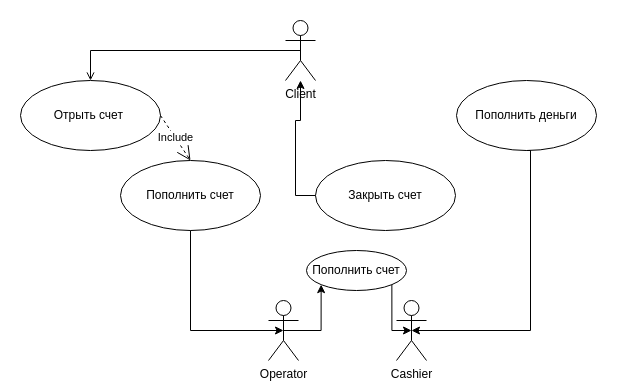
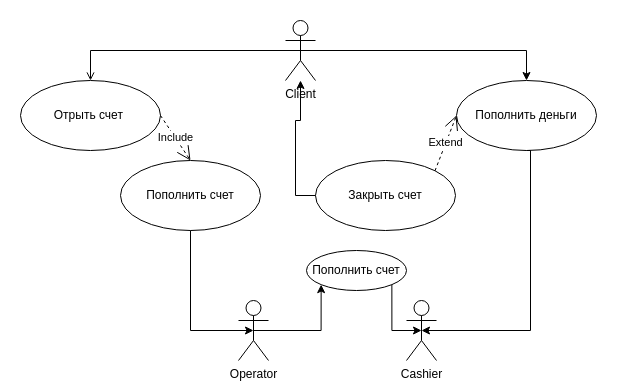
none -> (426, 51)
none -> (445, 145)
(284, 331) -> (254, 331)
(412, 331) -> (422, 331)
